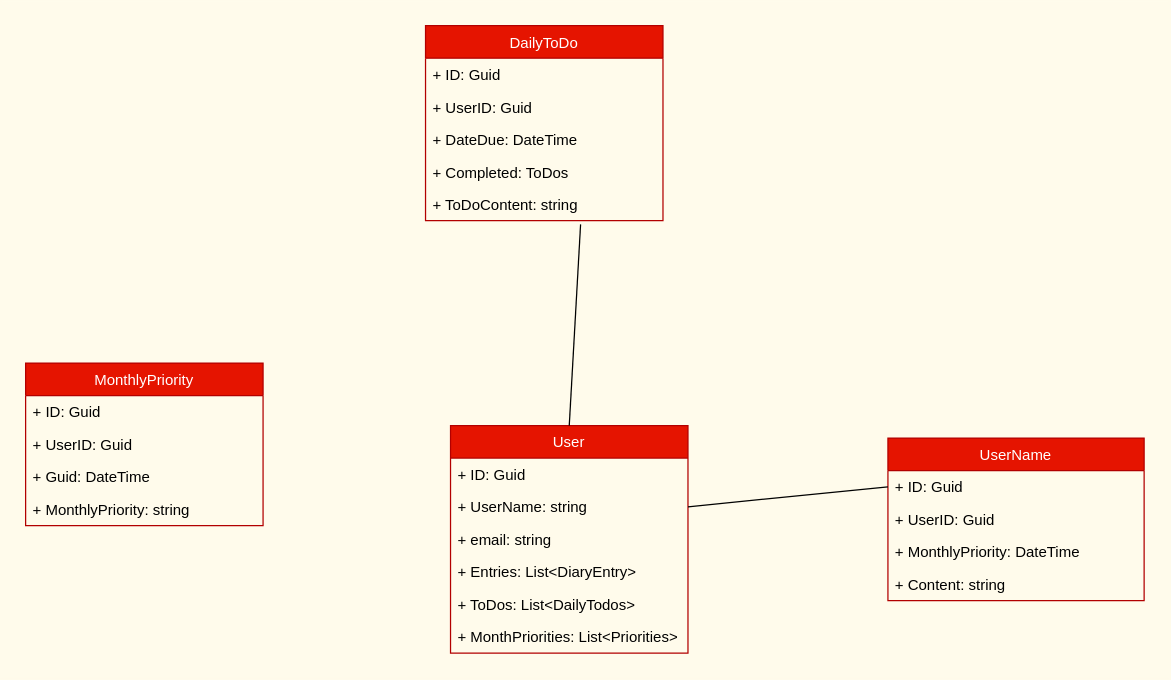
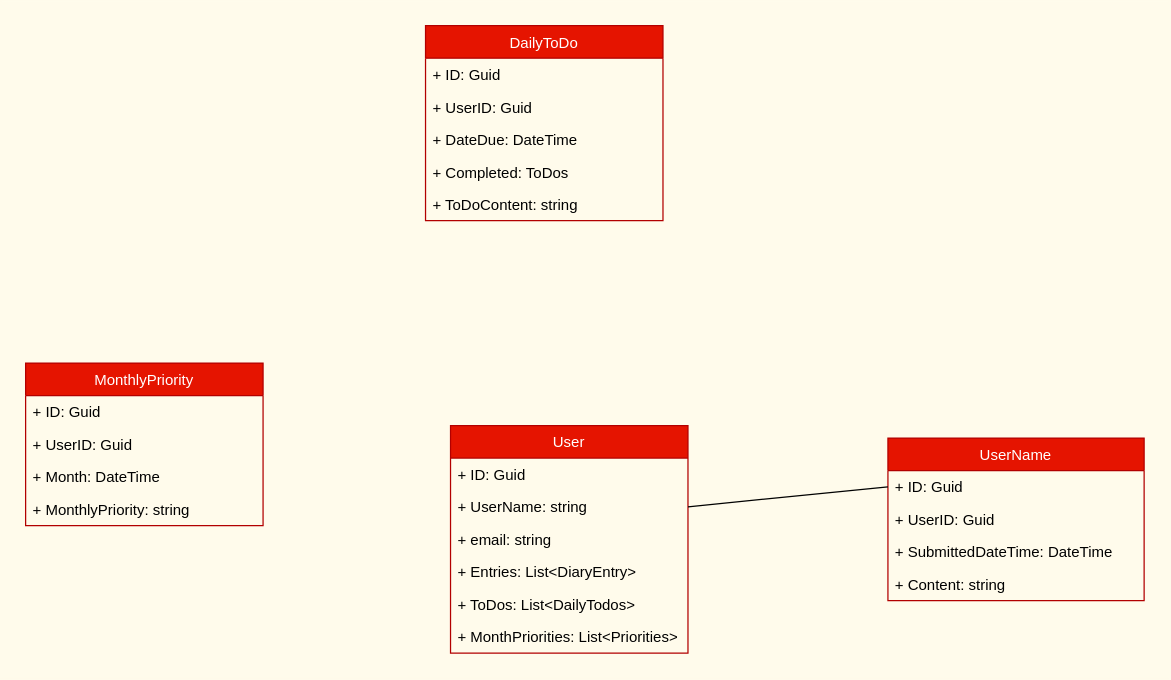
(575, 325) -> none
(90, 478) -> (96, 478)
(995, 553) -> (1005, 553)
